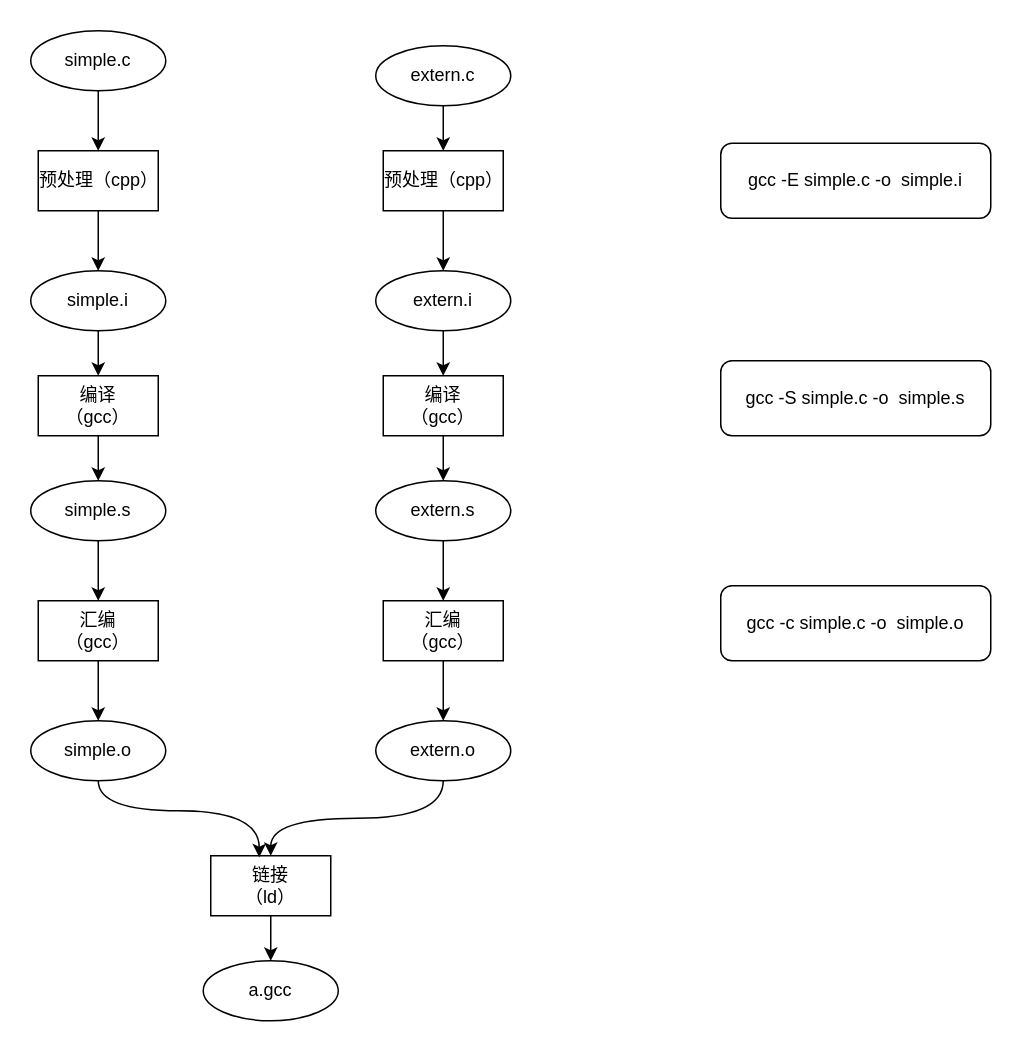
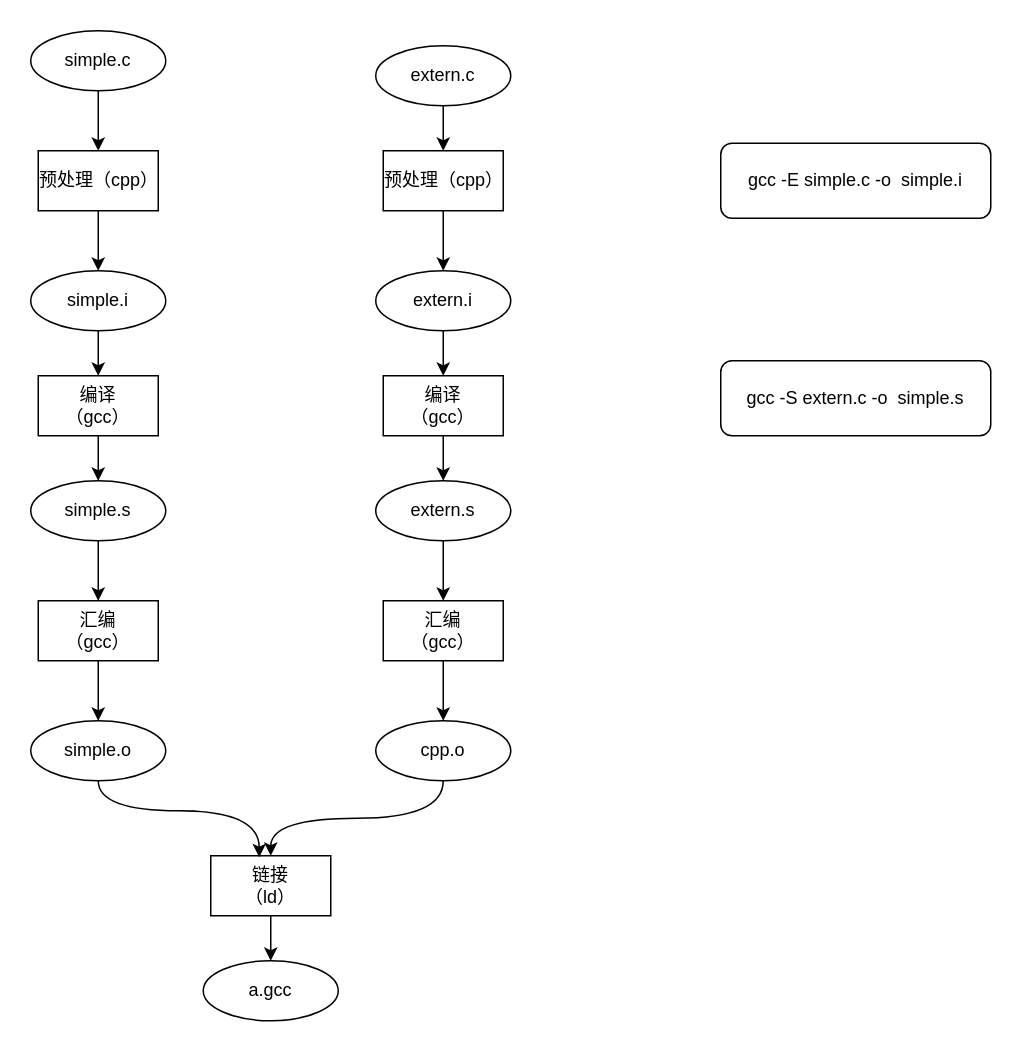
(856, 398) -> (856, 398)
(856, 623) -> none
(443, 751) -> (443, 751)
